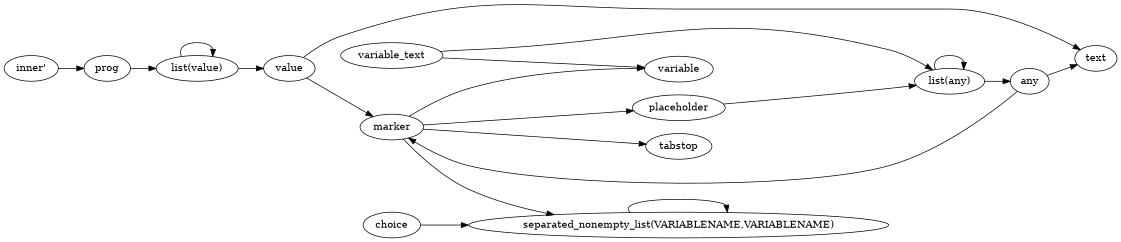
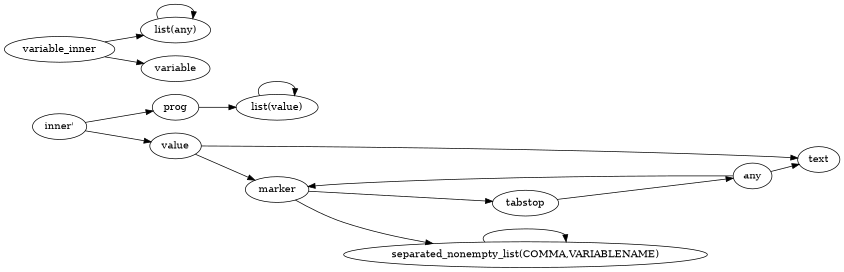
(392, 56) -> (60, 49)
(247, 68) -> (115, 136)
(520, 77) -> none
(994, 81) -> (641, 189)
(679, 108) -> none
(392, 225) -> none
(679, 225) -> (526, 255)
